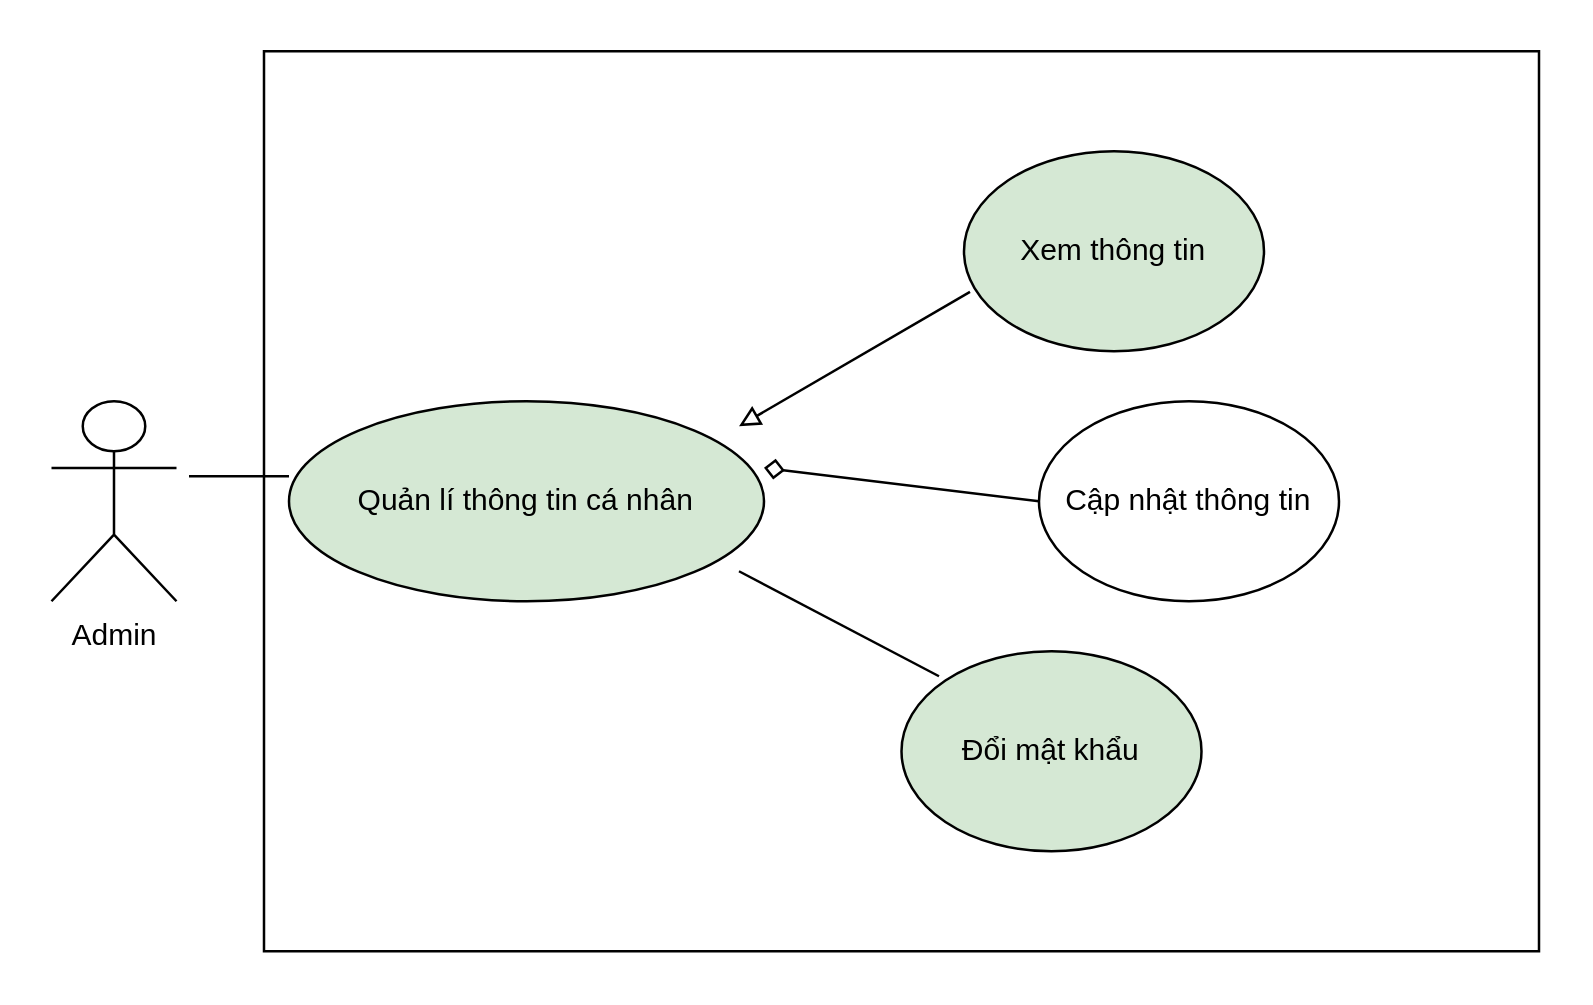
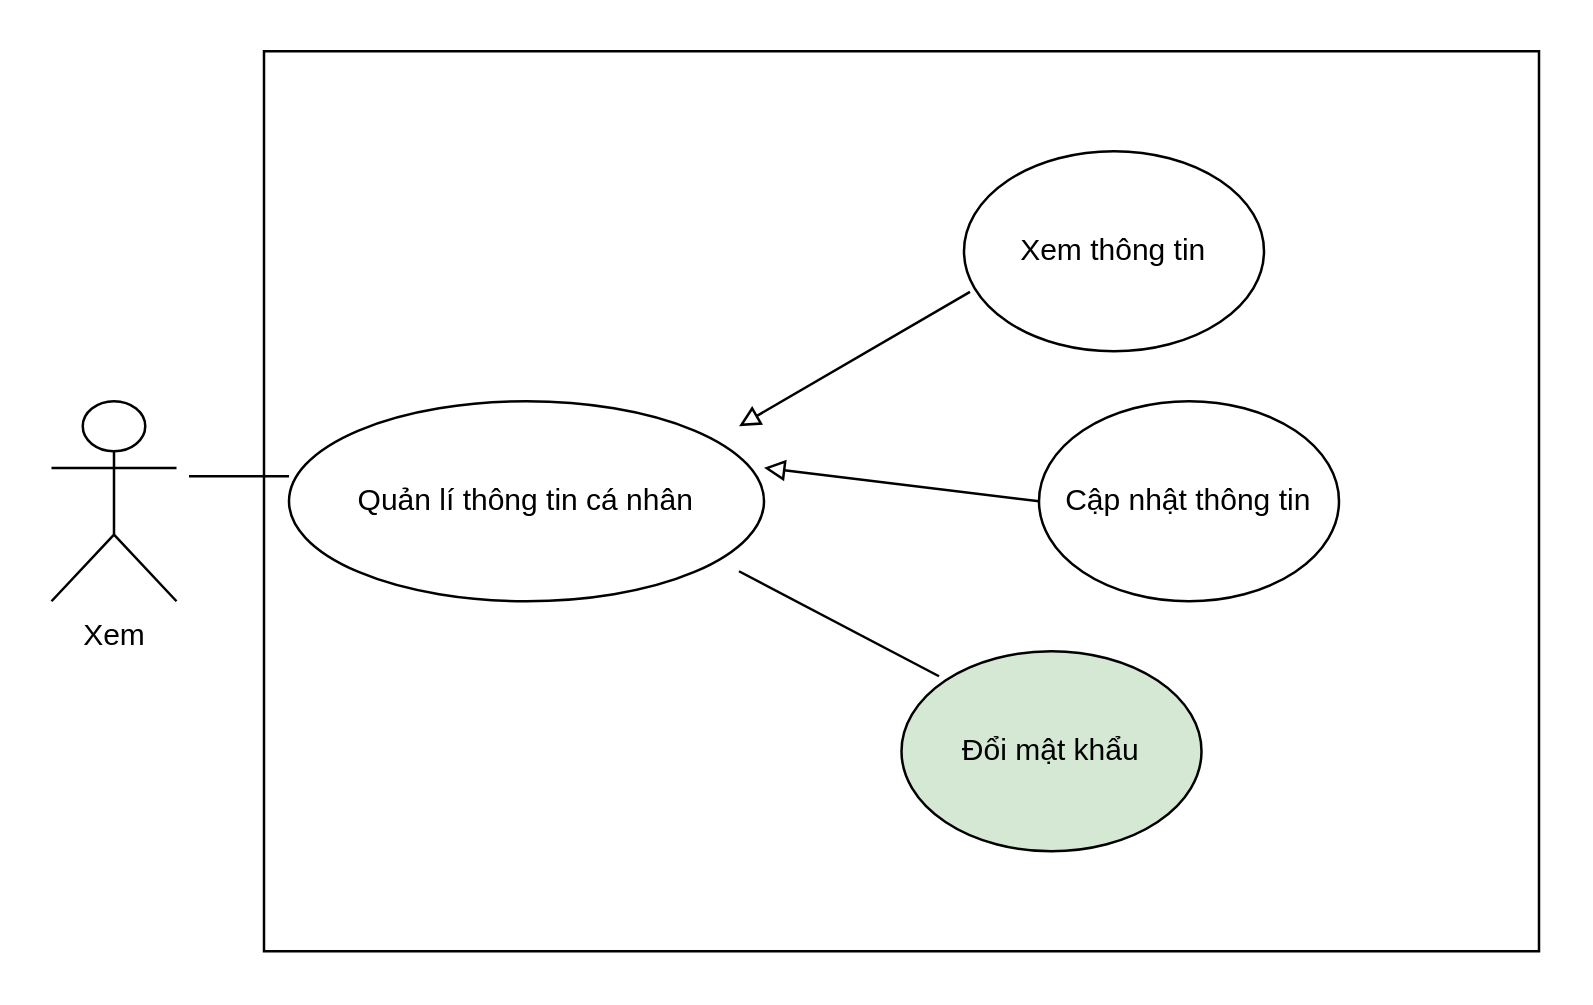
(1114, 251) -> (1114, 251)
(785, 470) -> (785, 470)
(526, 501) -> (526, 501)
(115, 637) -> (115, 637)
